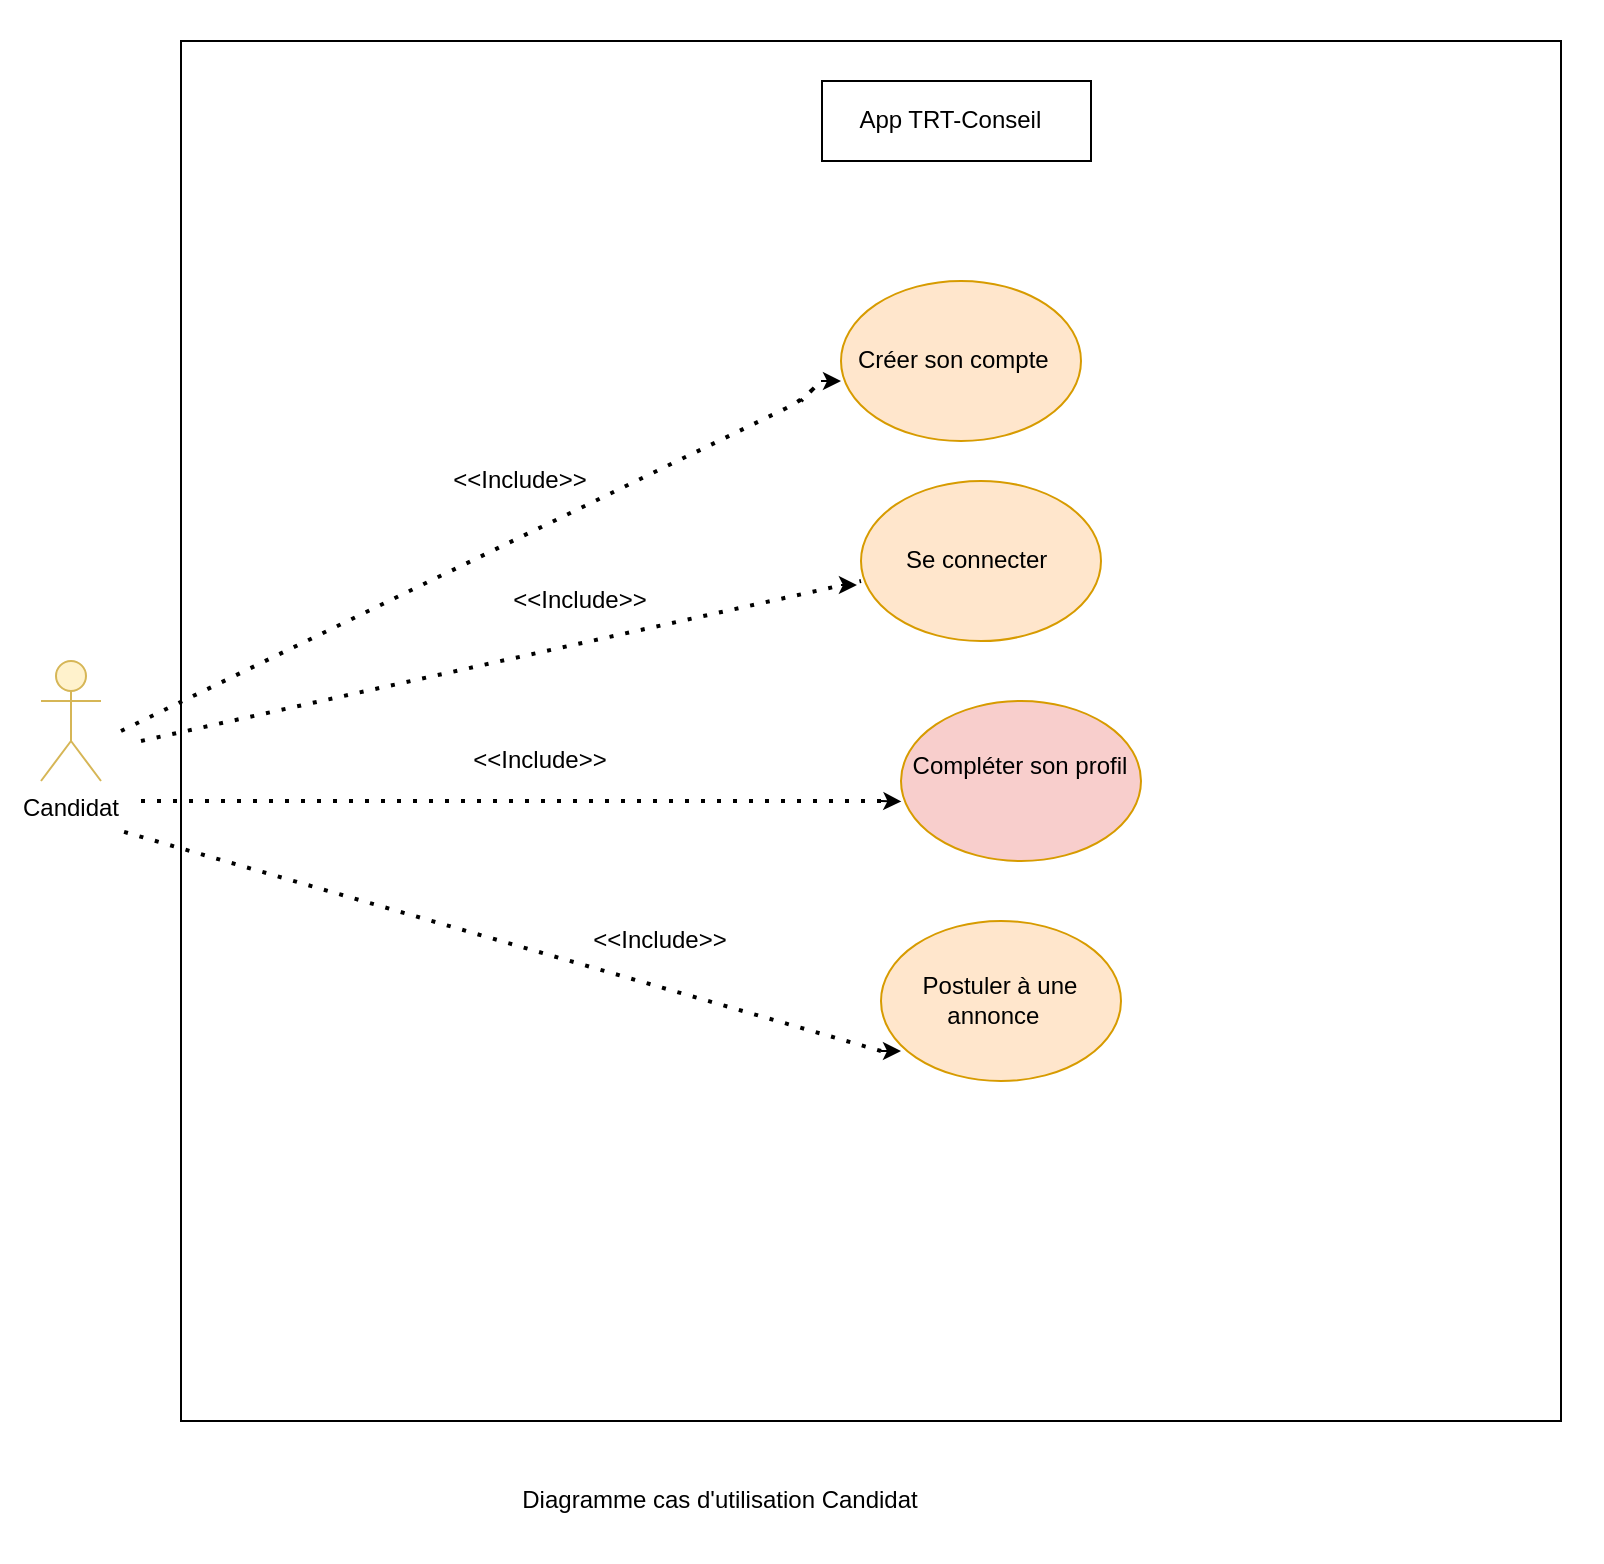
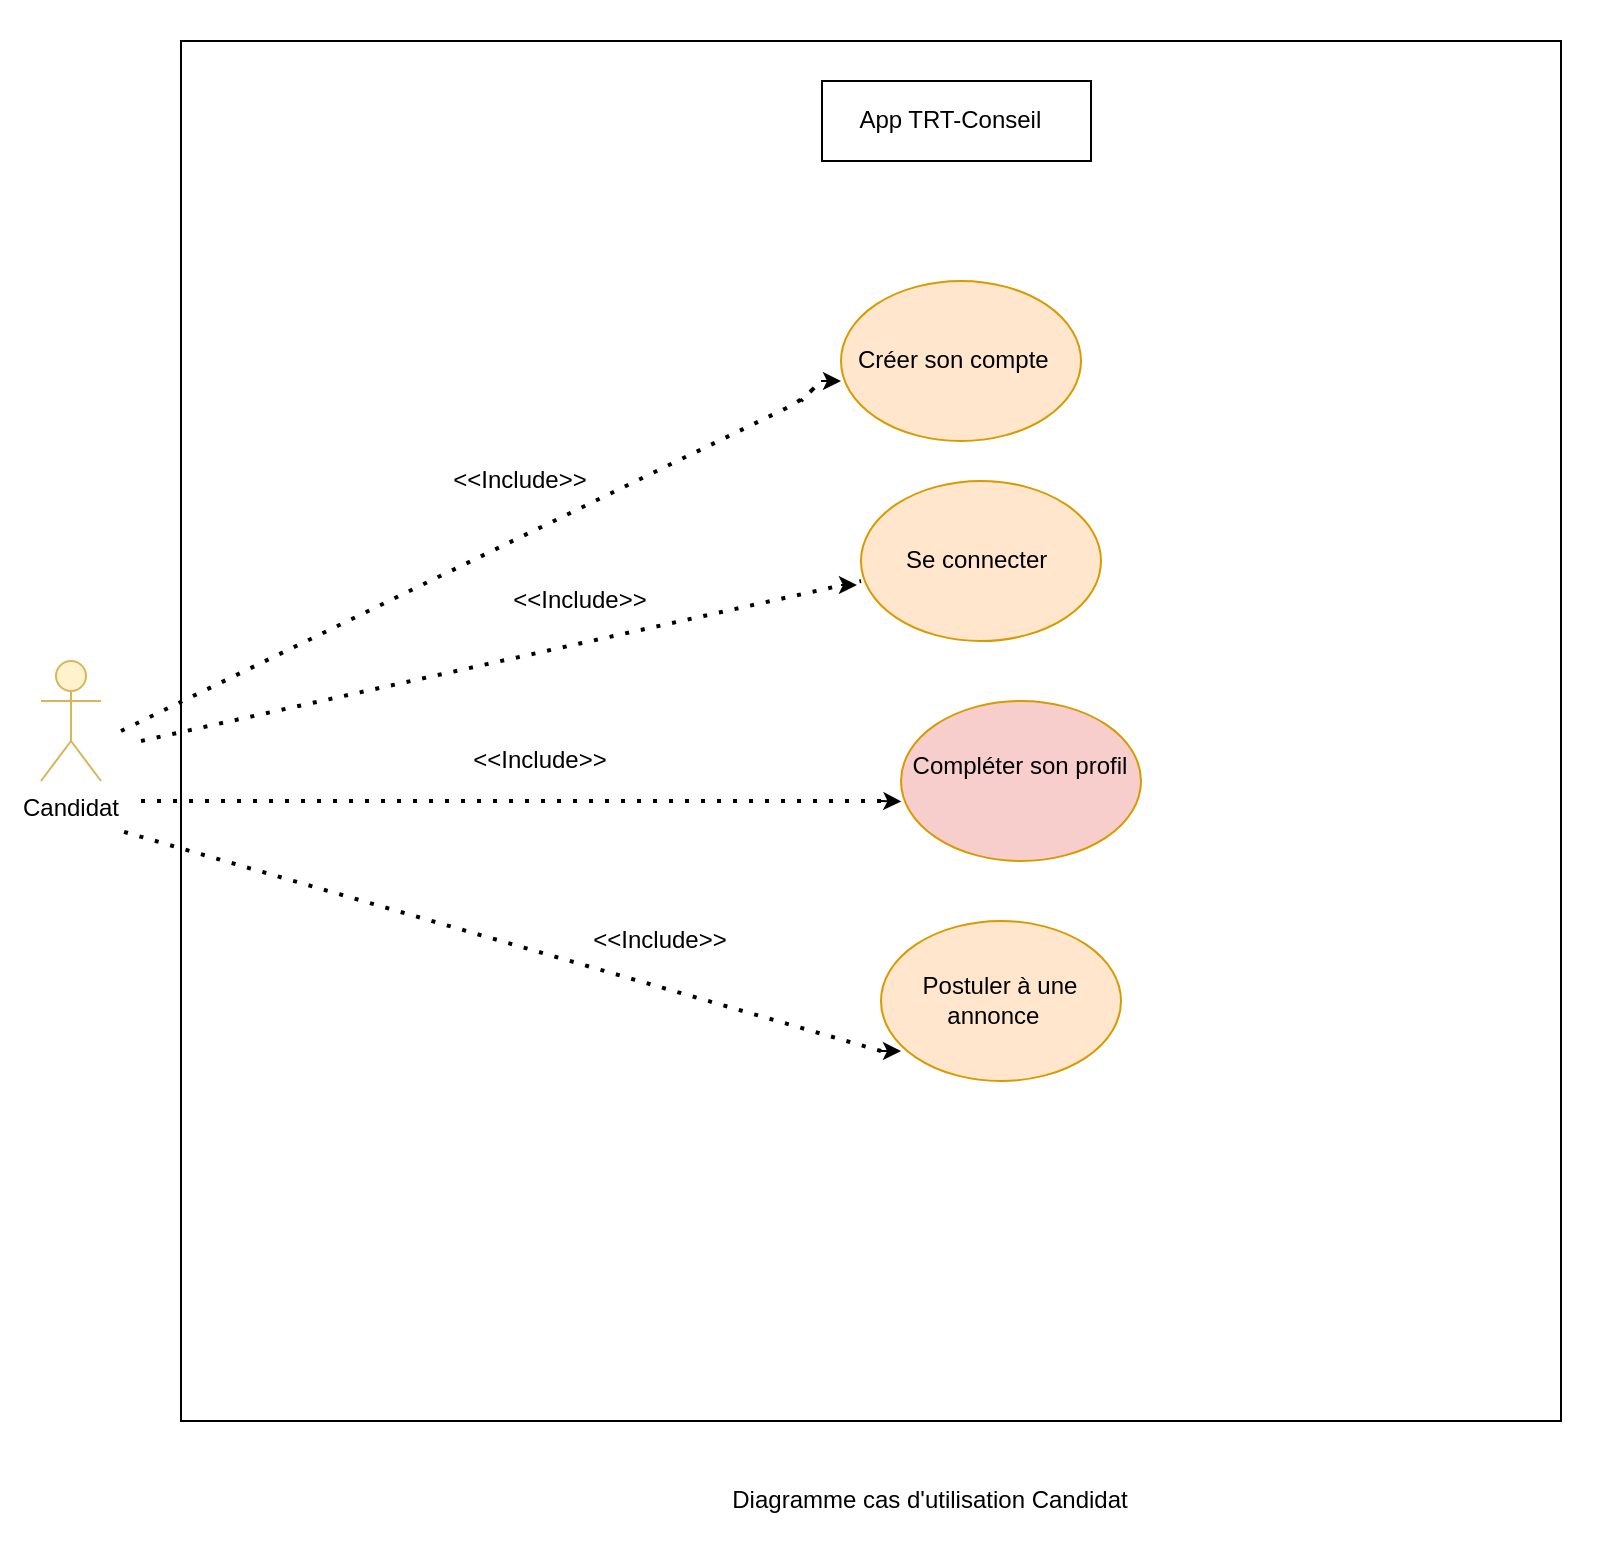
(721, 1501) -> (931, 1501)
